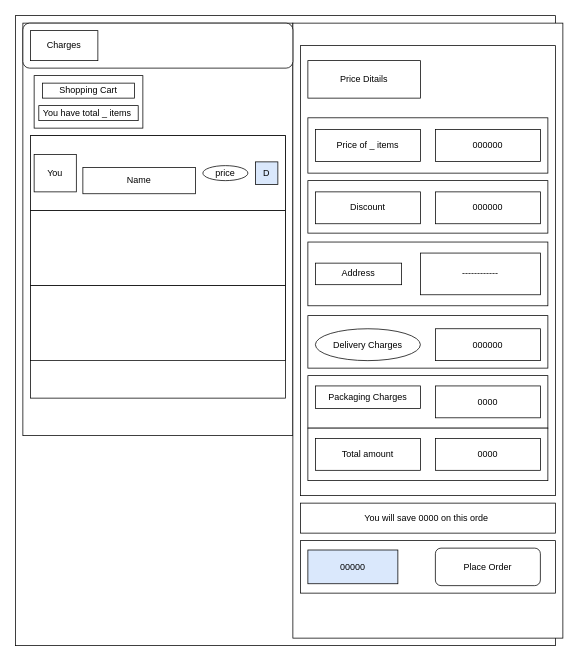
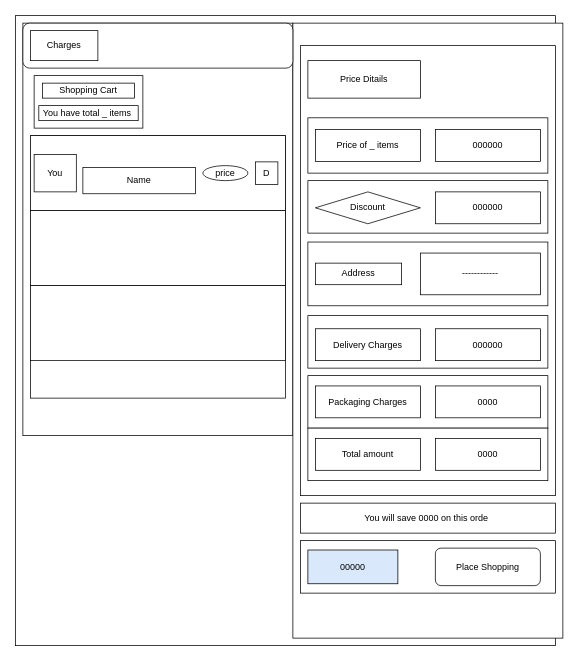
(267, 173) -> (267, 173)
(368, 208) -> (368, 208)
(368, 344) -> (368, 344)
(368, 397) -> (368, 402)
(488, 567) -> (488, 567)
